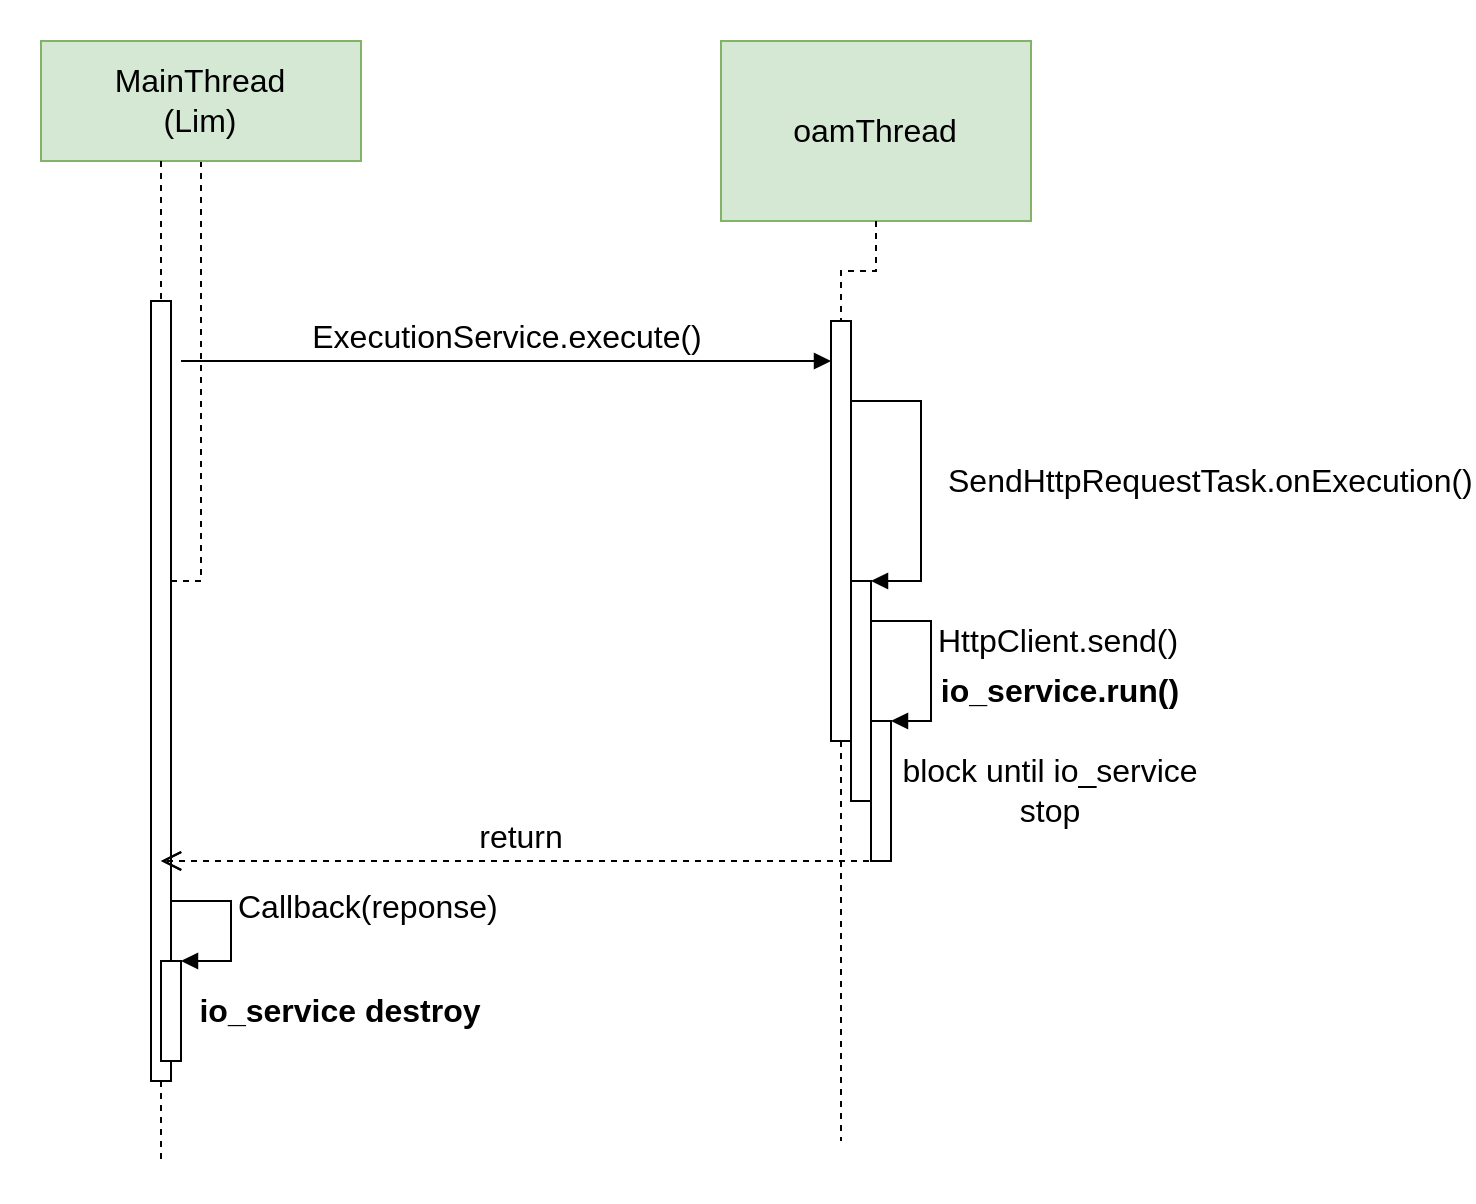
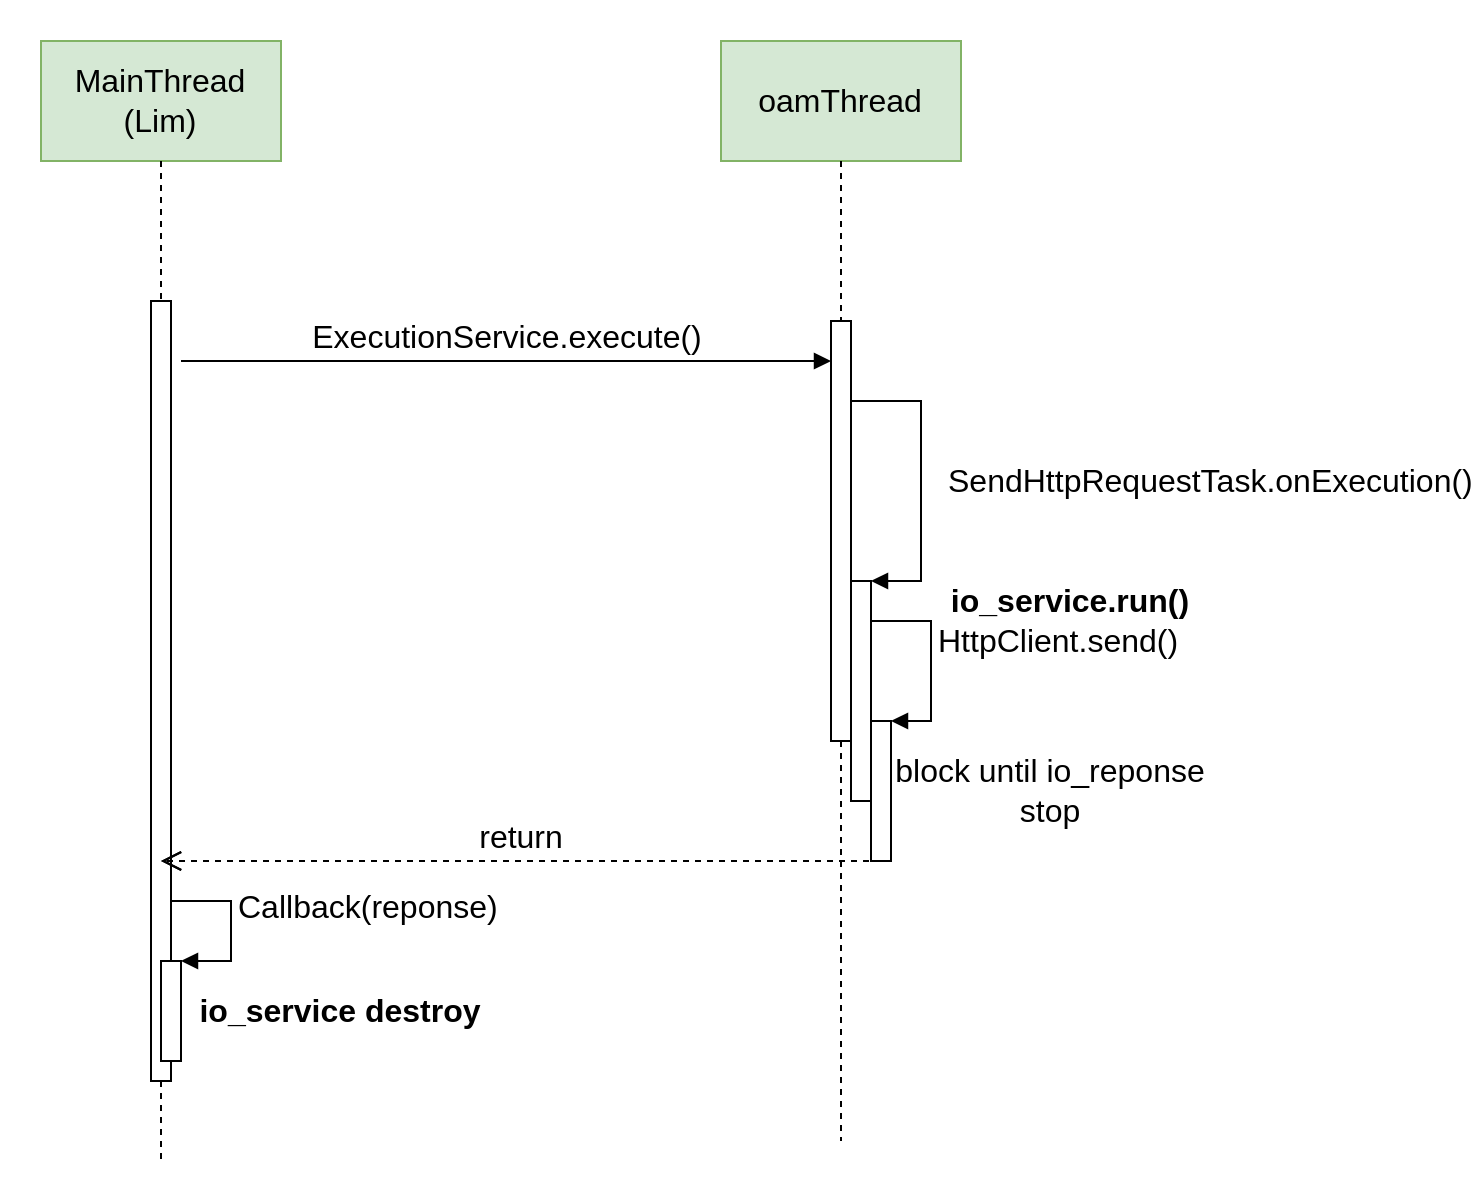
(201, 101) -> (161, 101)
(876, 131) -> (841, 101)
(1061, 691) -> (1071, 601)
(1051, 791) -> (1051, 791)
